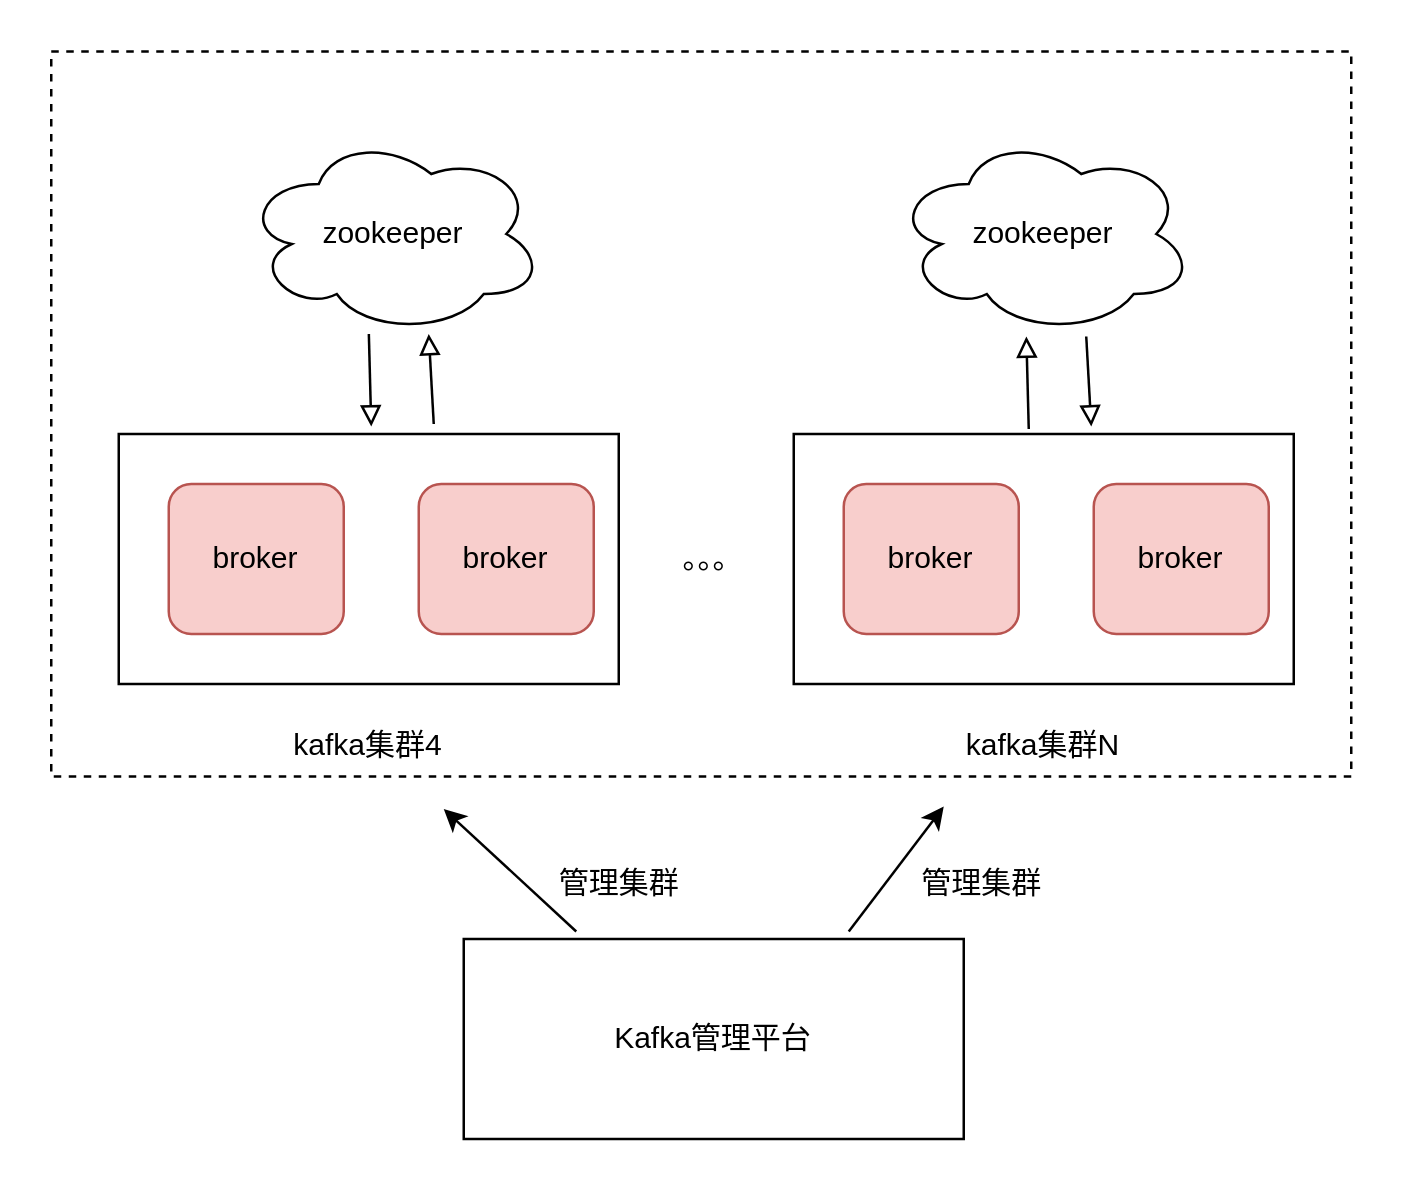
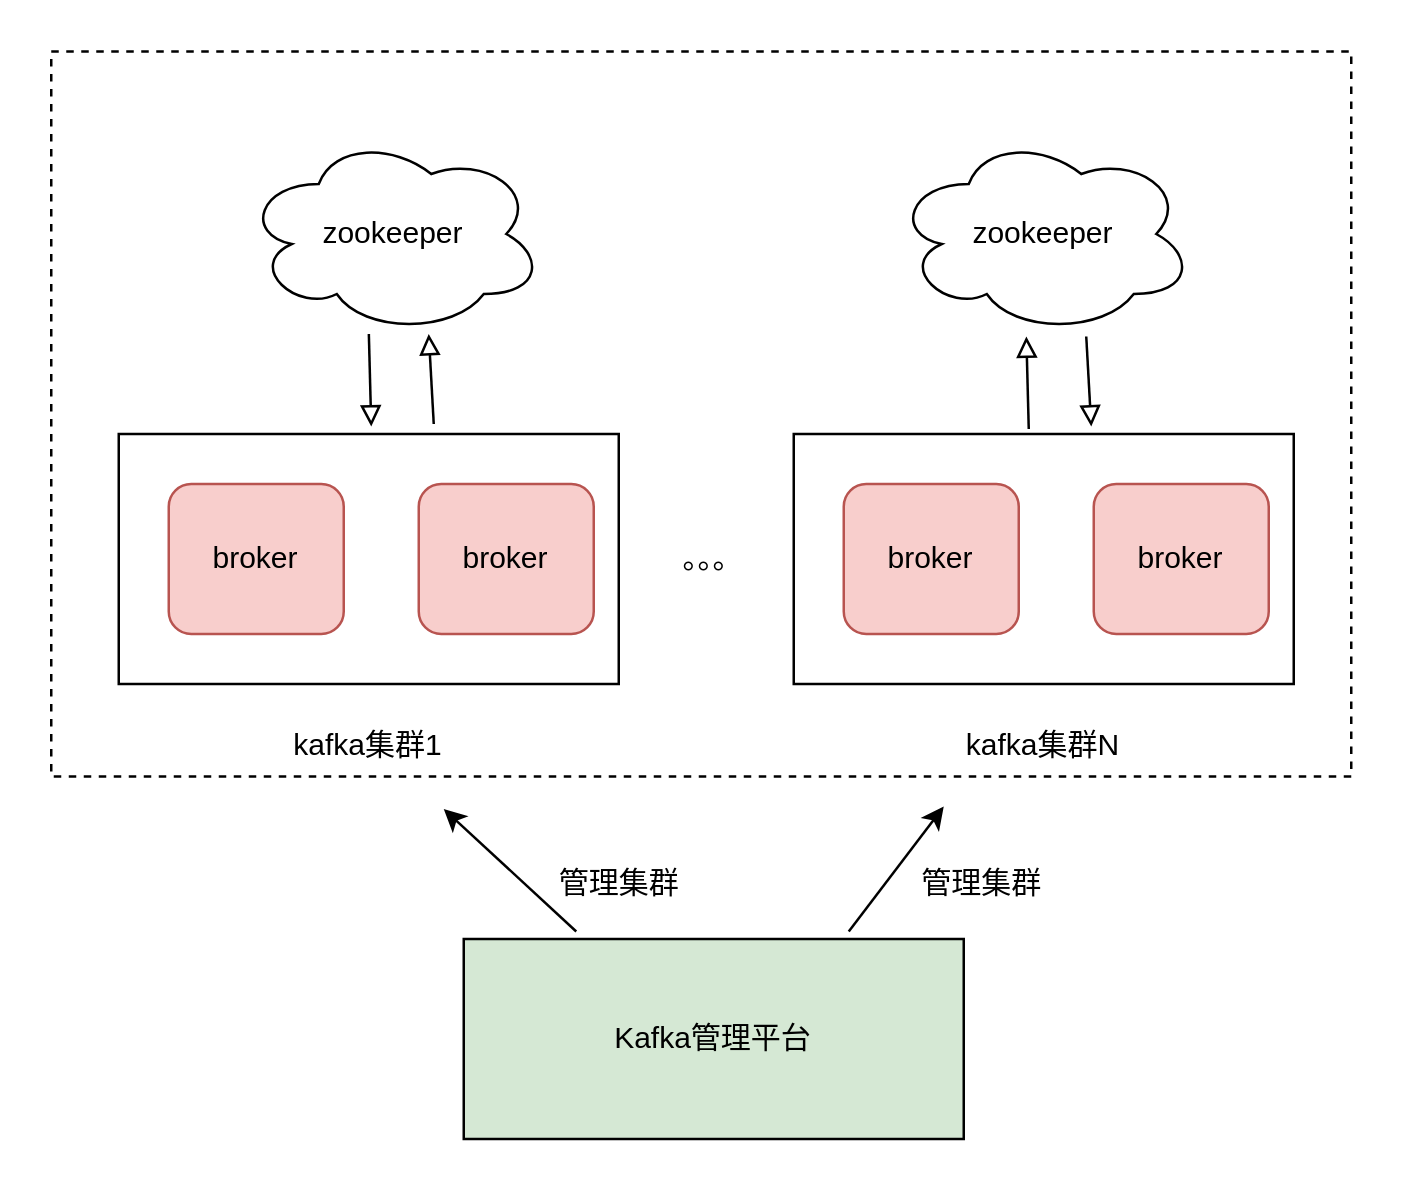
(369, 746) -> (369, 746)
(714, 1039) -> (714, 1039)
